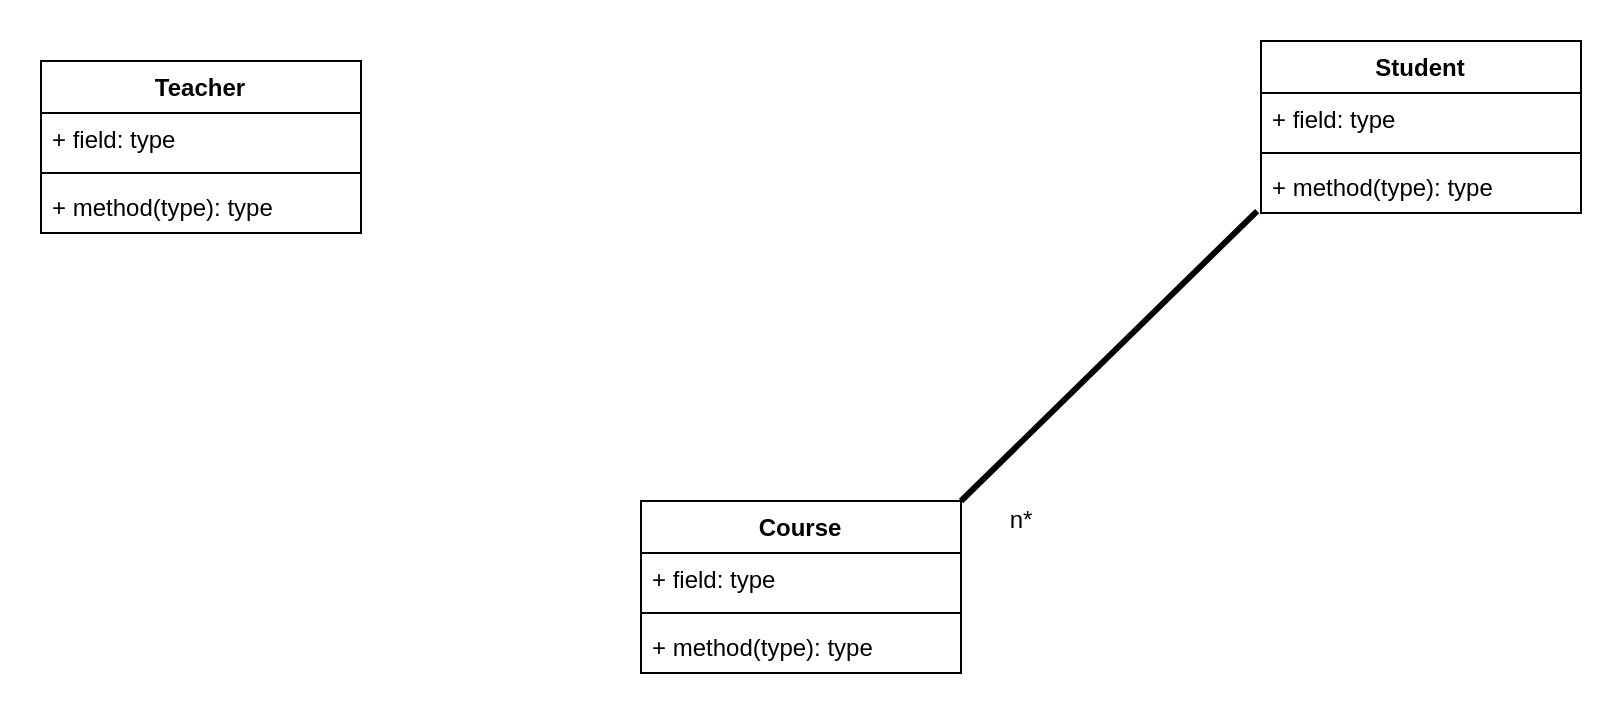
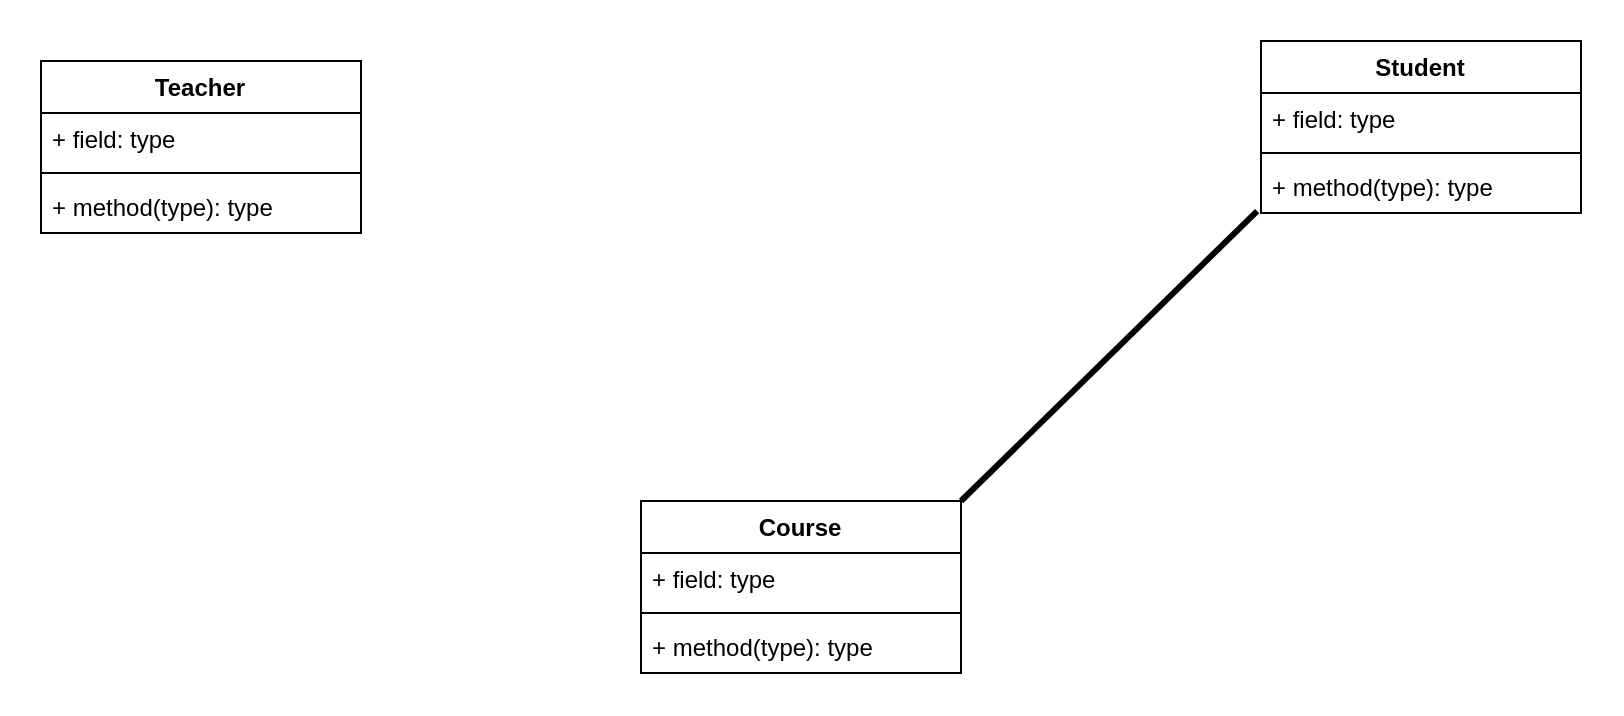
(1021, 521) -> none
